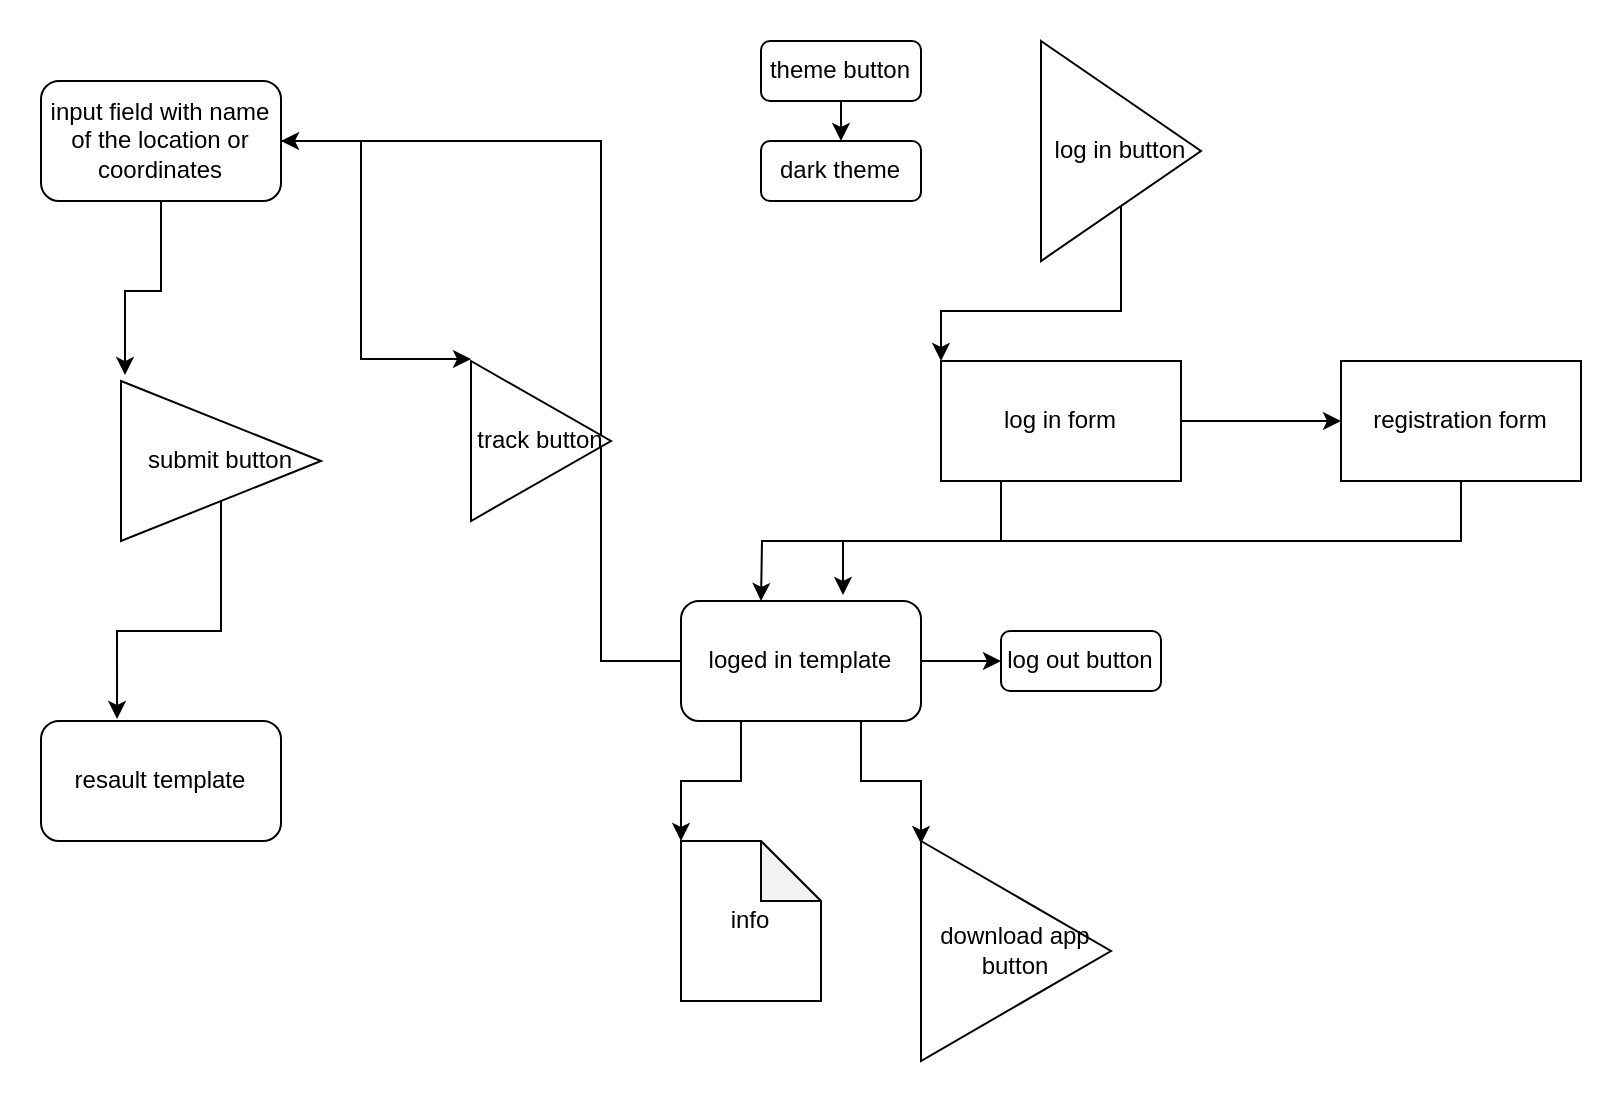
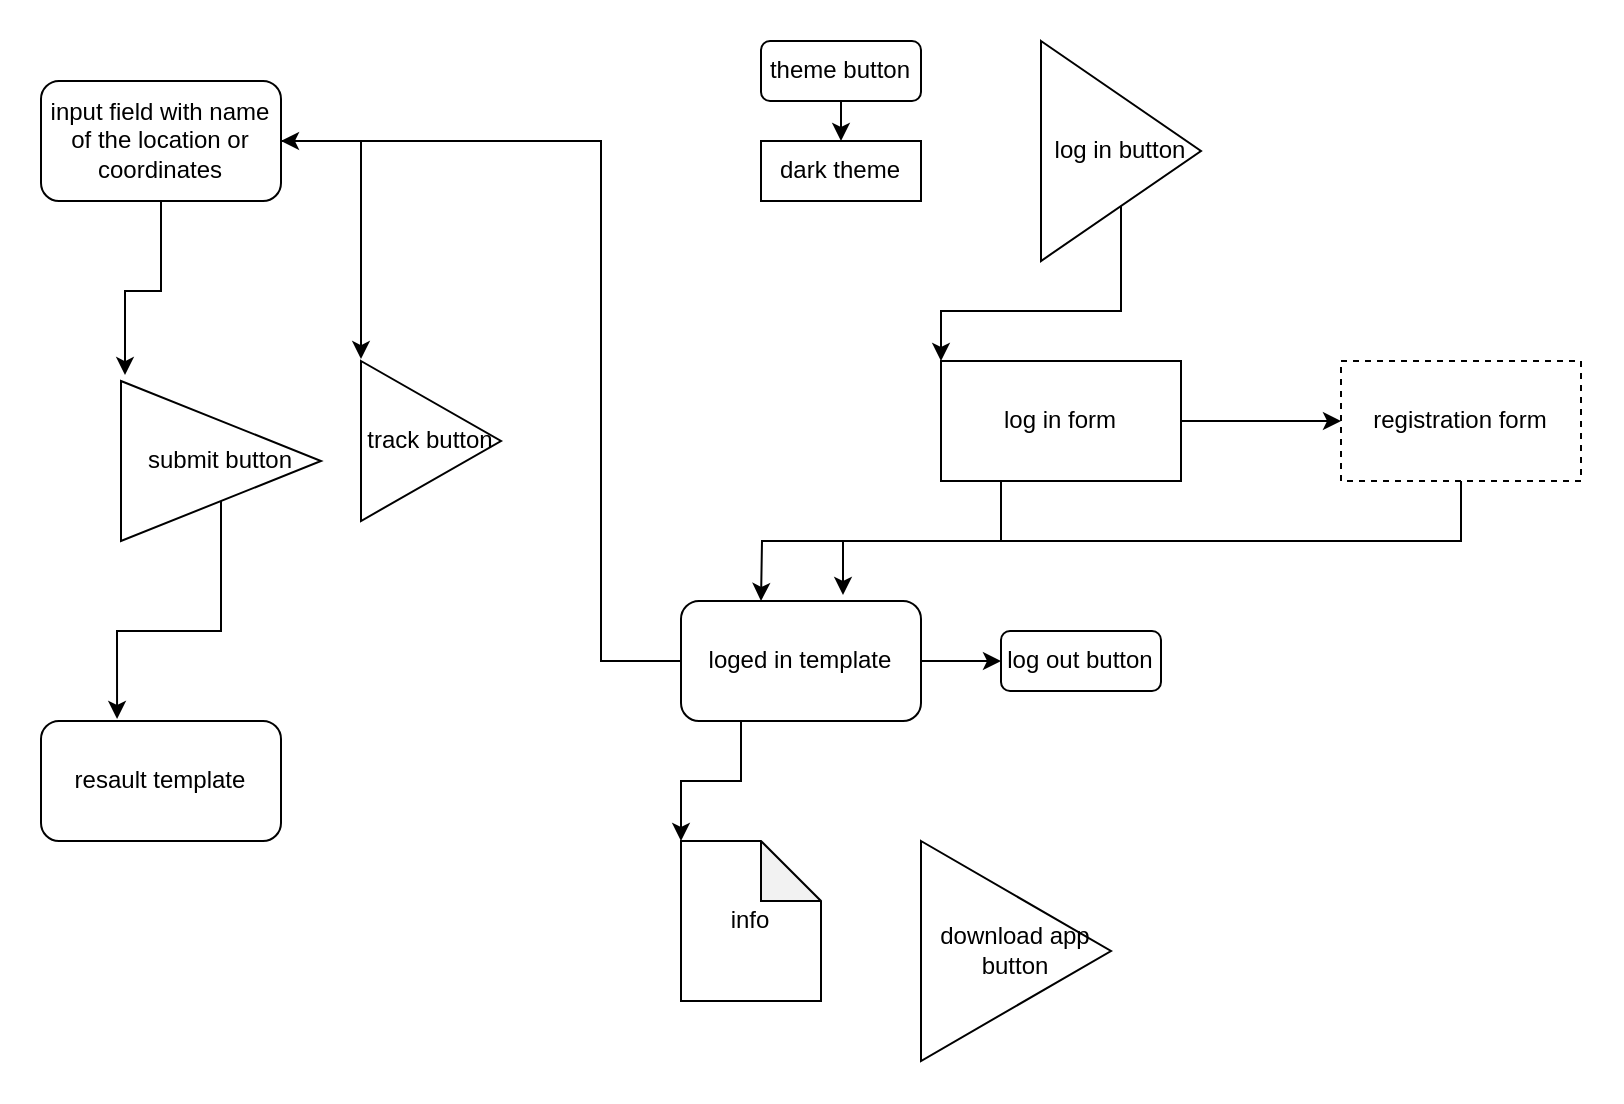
(841, 171) -> (841, 171)
(1461, 421) -> (1461, 421)
(541, 441) -> (431, 441)
(886, 781) -> none
